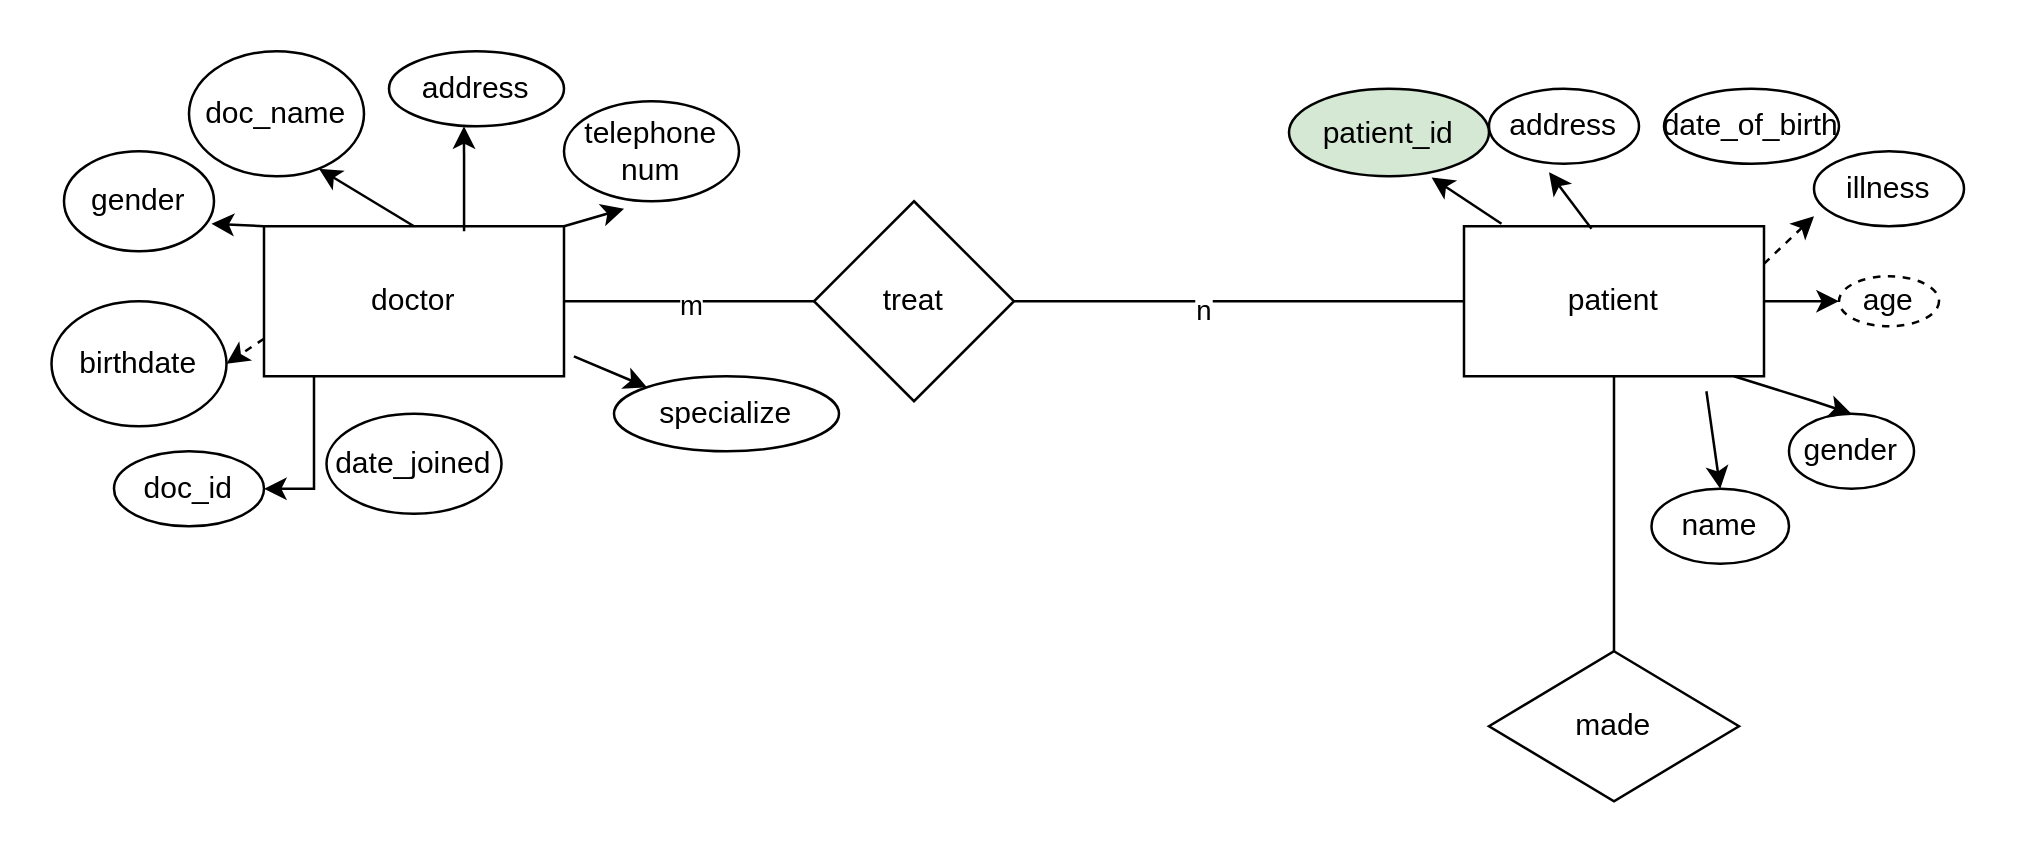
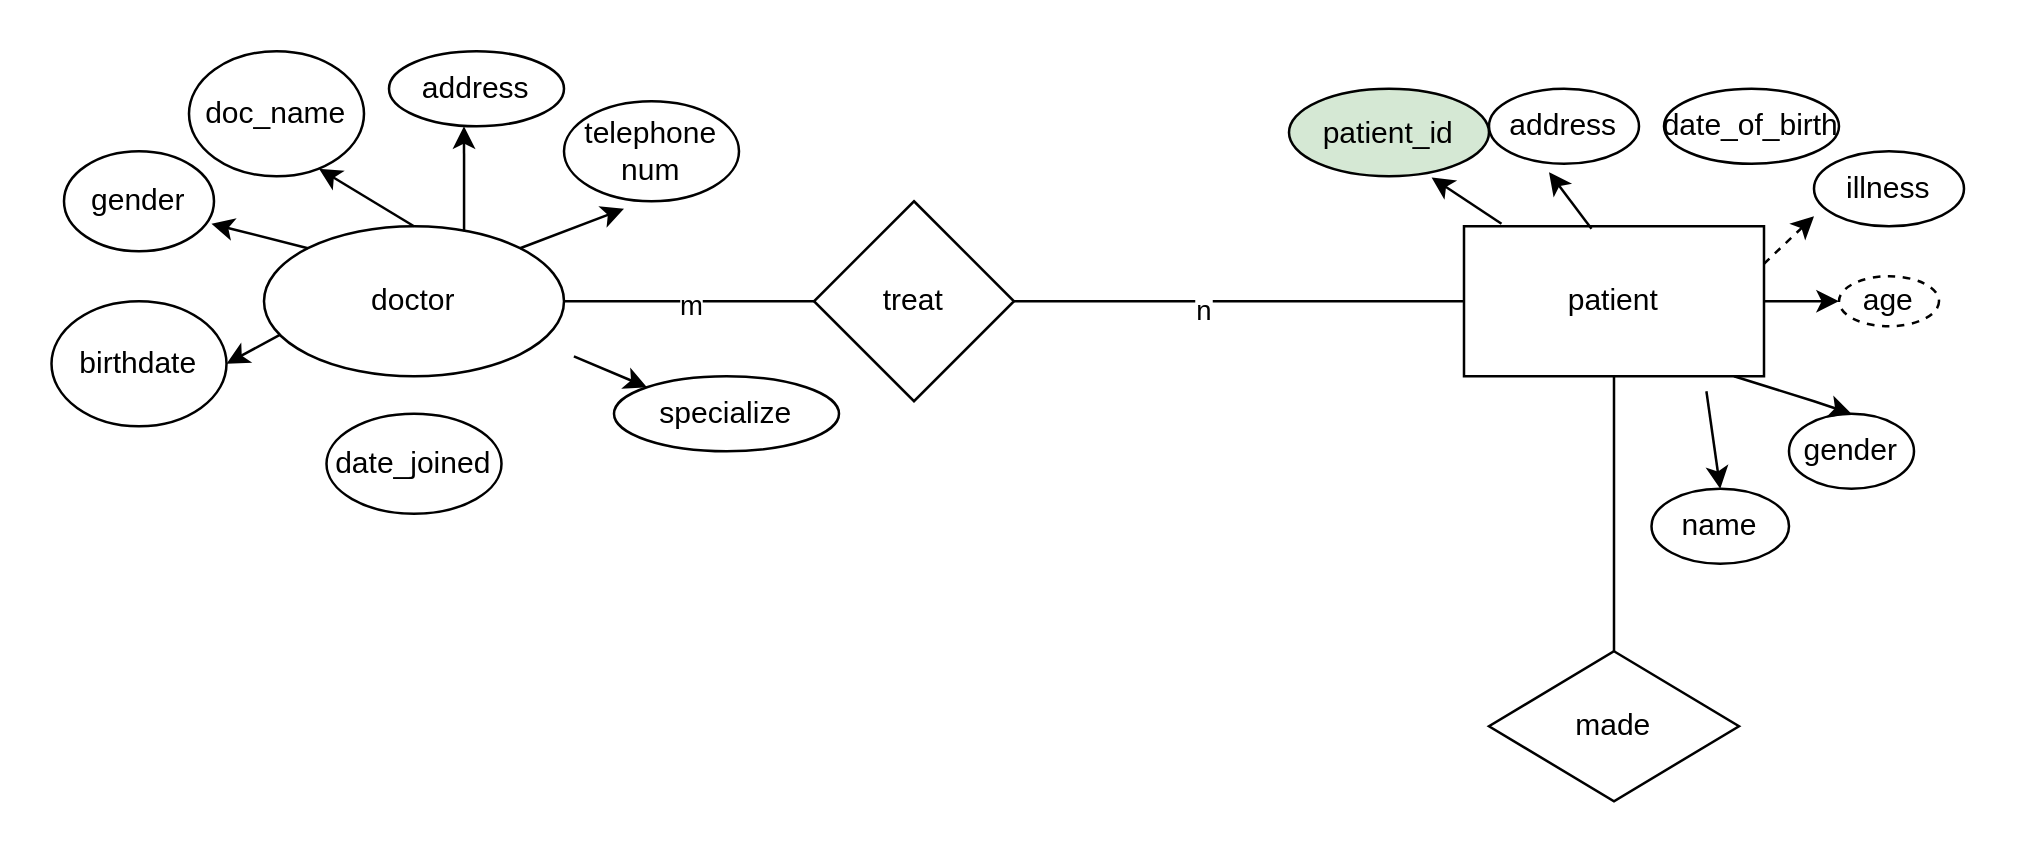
(414, 301) -> (414, 301)
(252, 347) -> (260, 345)
(314, 450) -> none
(189, 489) -> none
